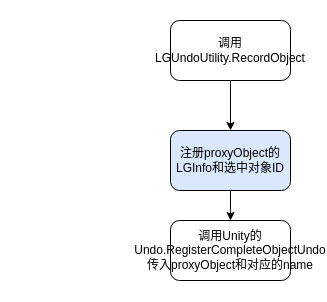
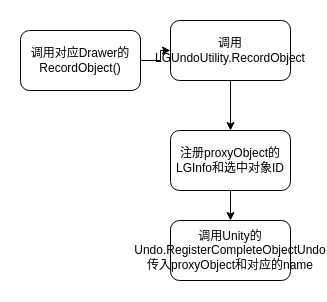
none -> (81, 61)
none -> (157, 61)
(231, 161) -> (231, 161)
